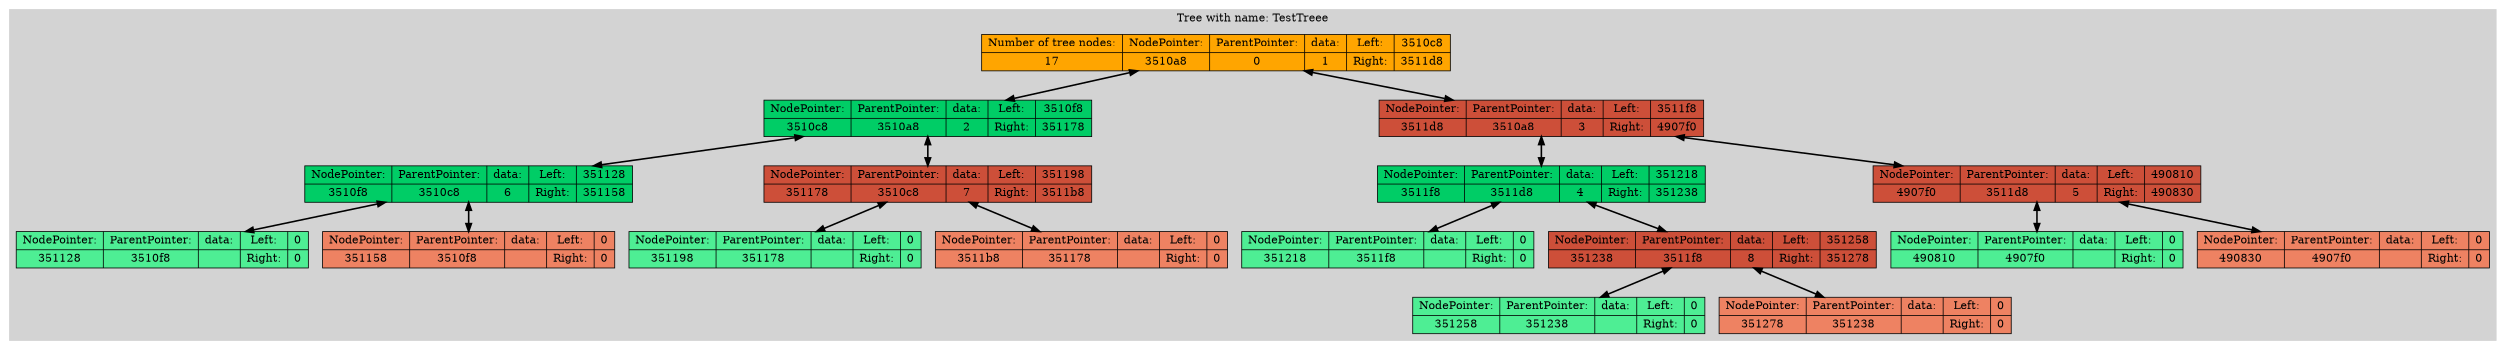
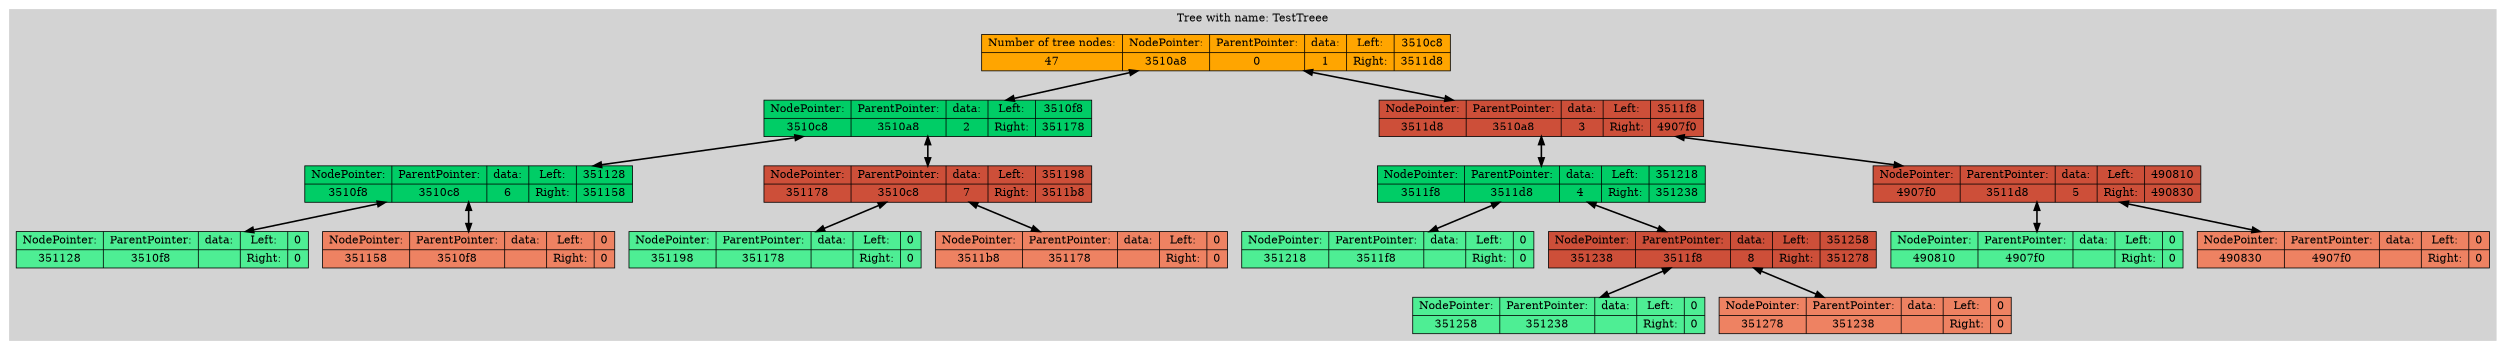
(1052, 61) -> (1052, 61)
